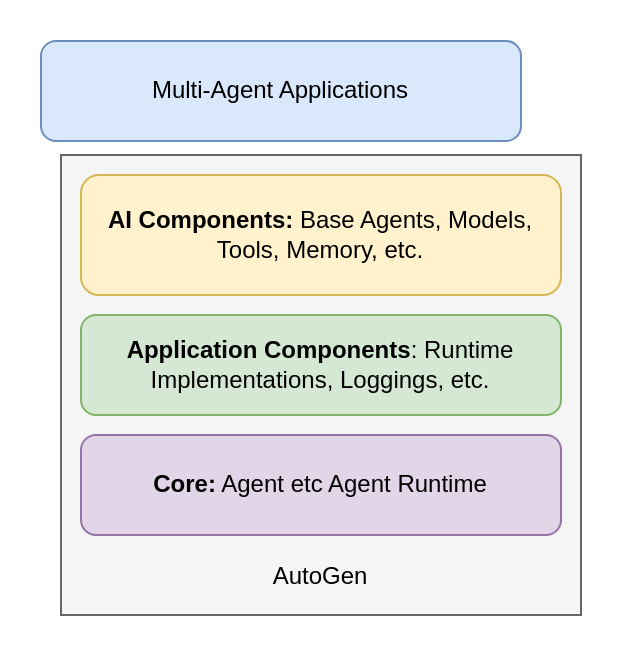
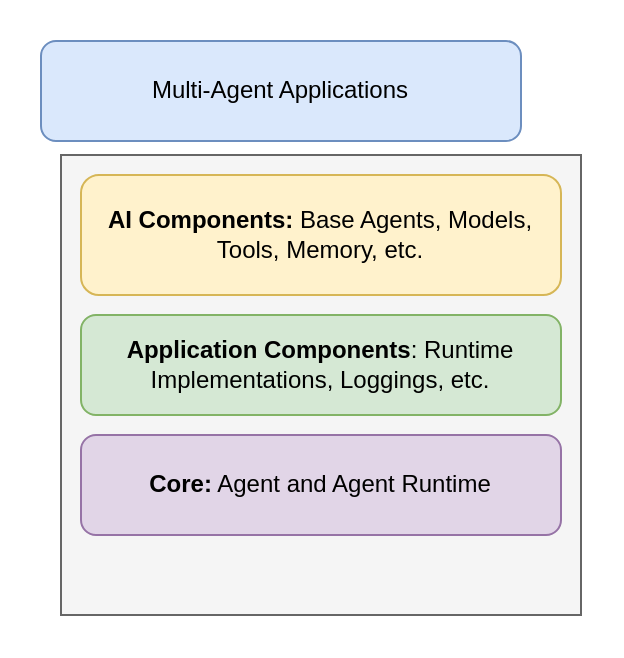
(321, 485) -> (321, 485)
(321, 577) -> none
